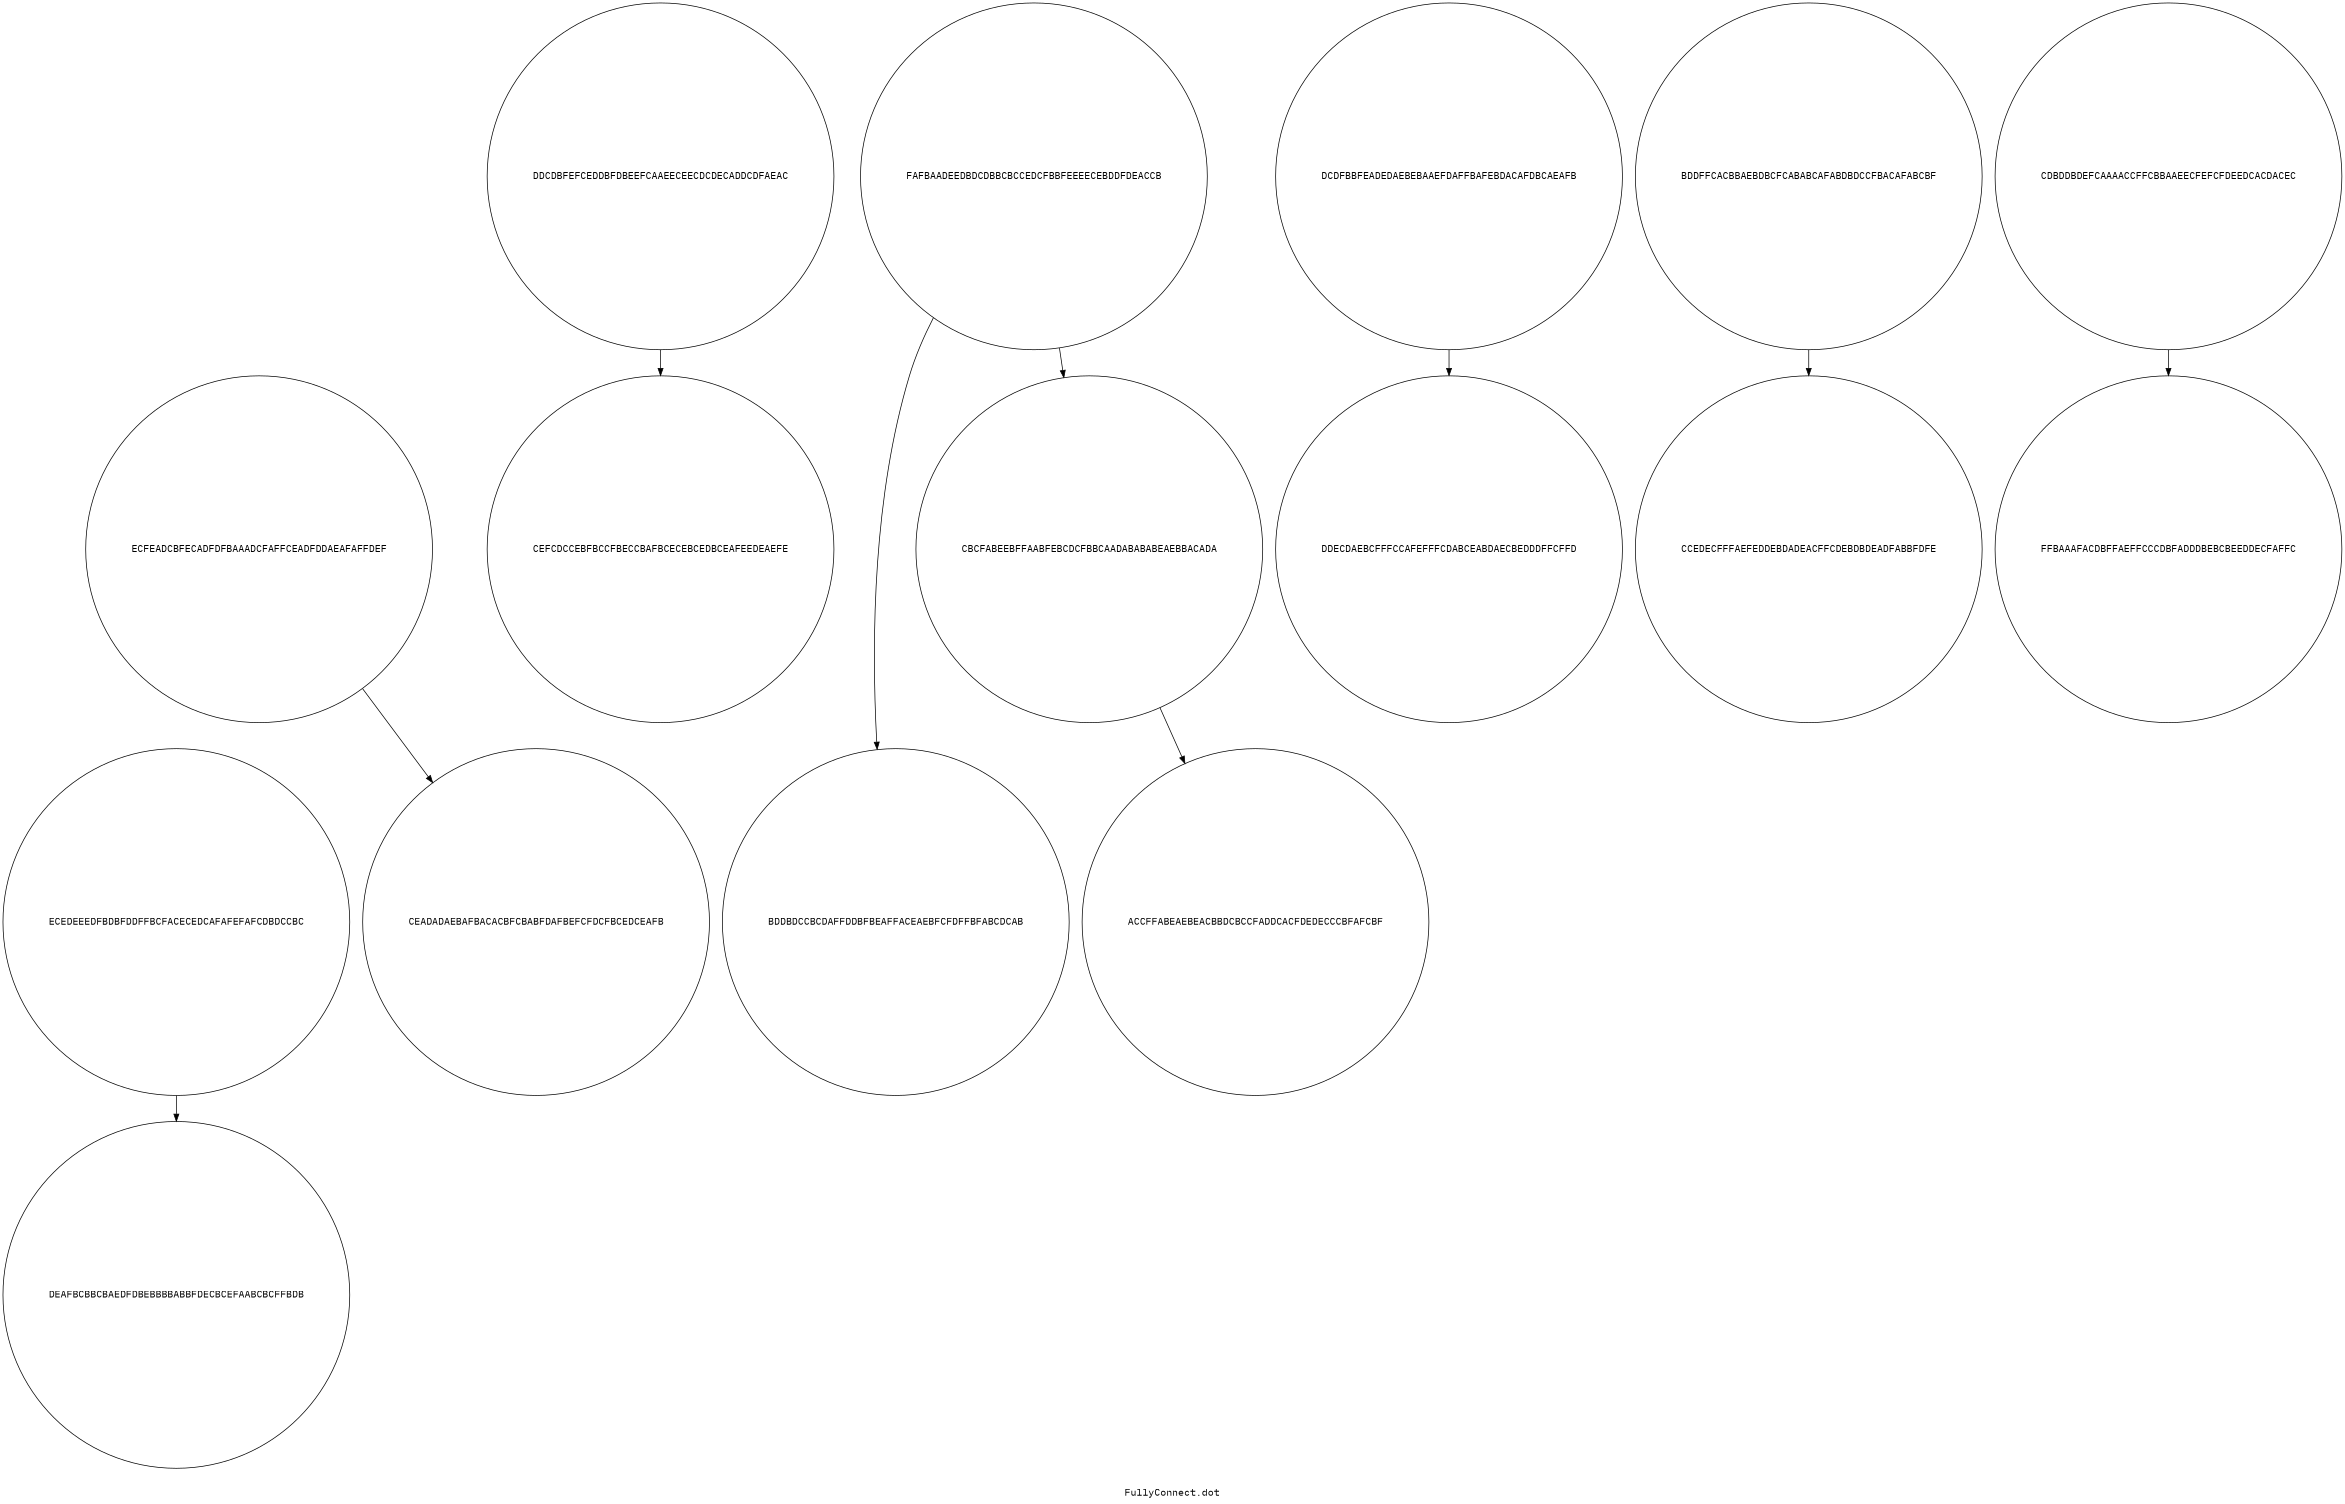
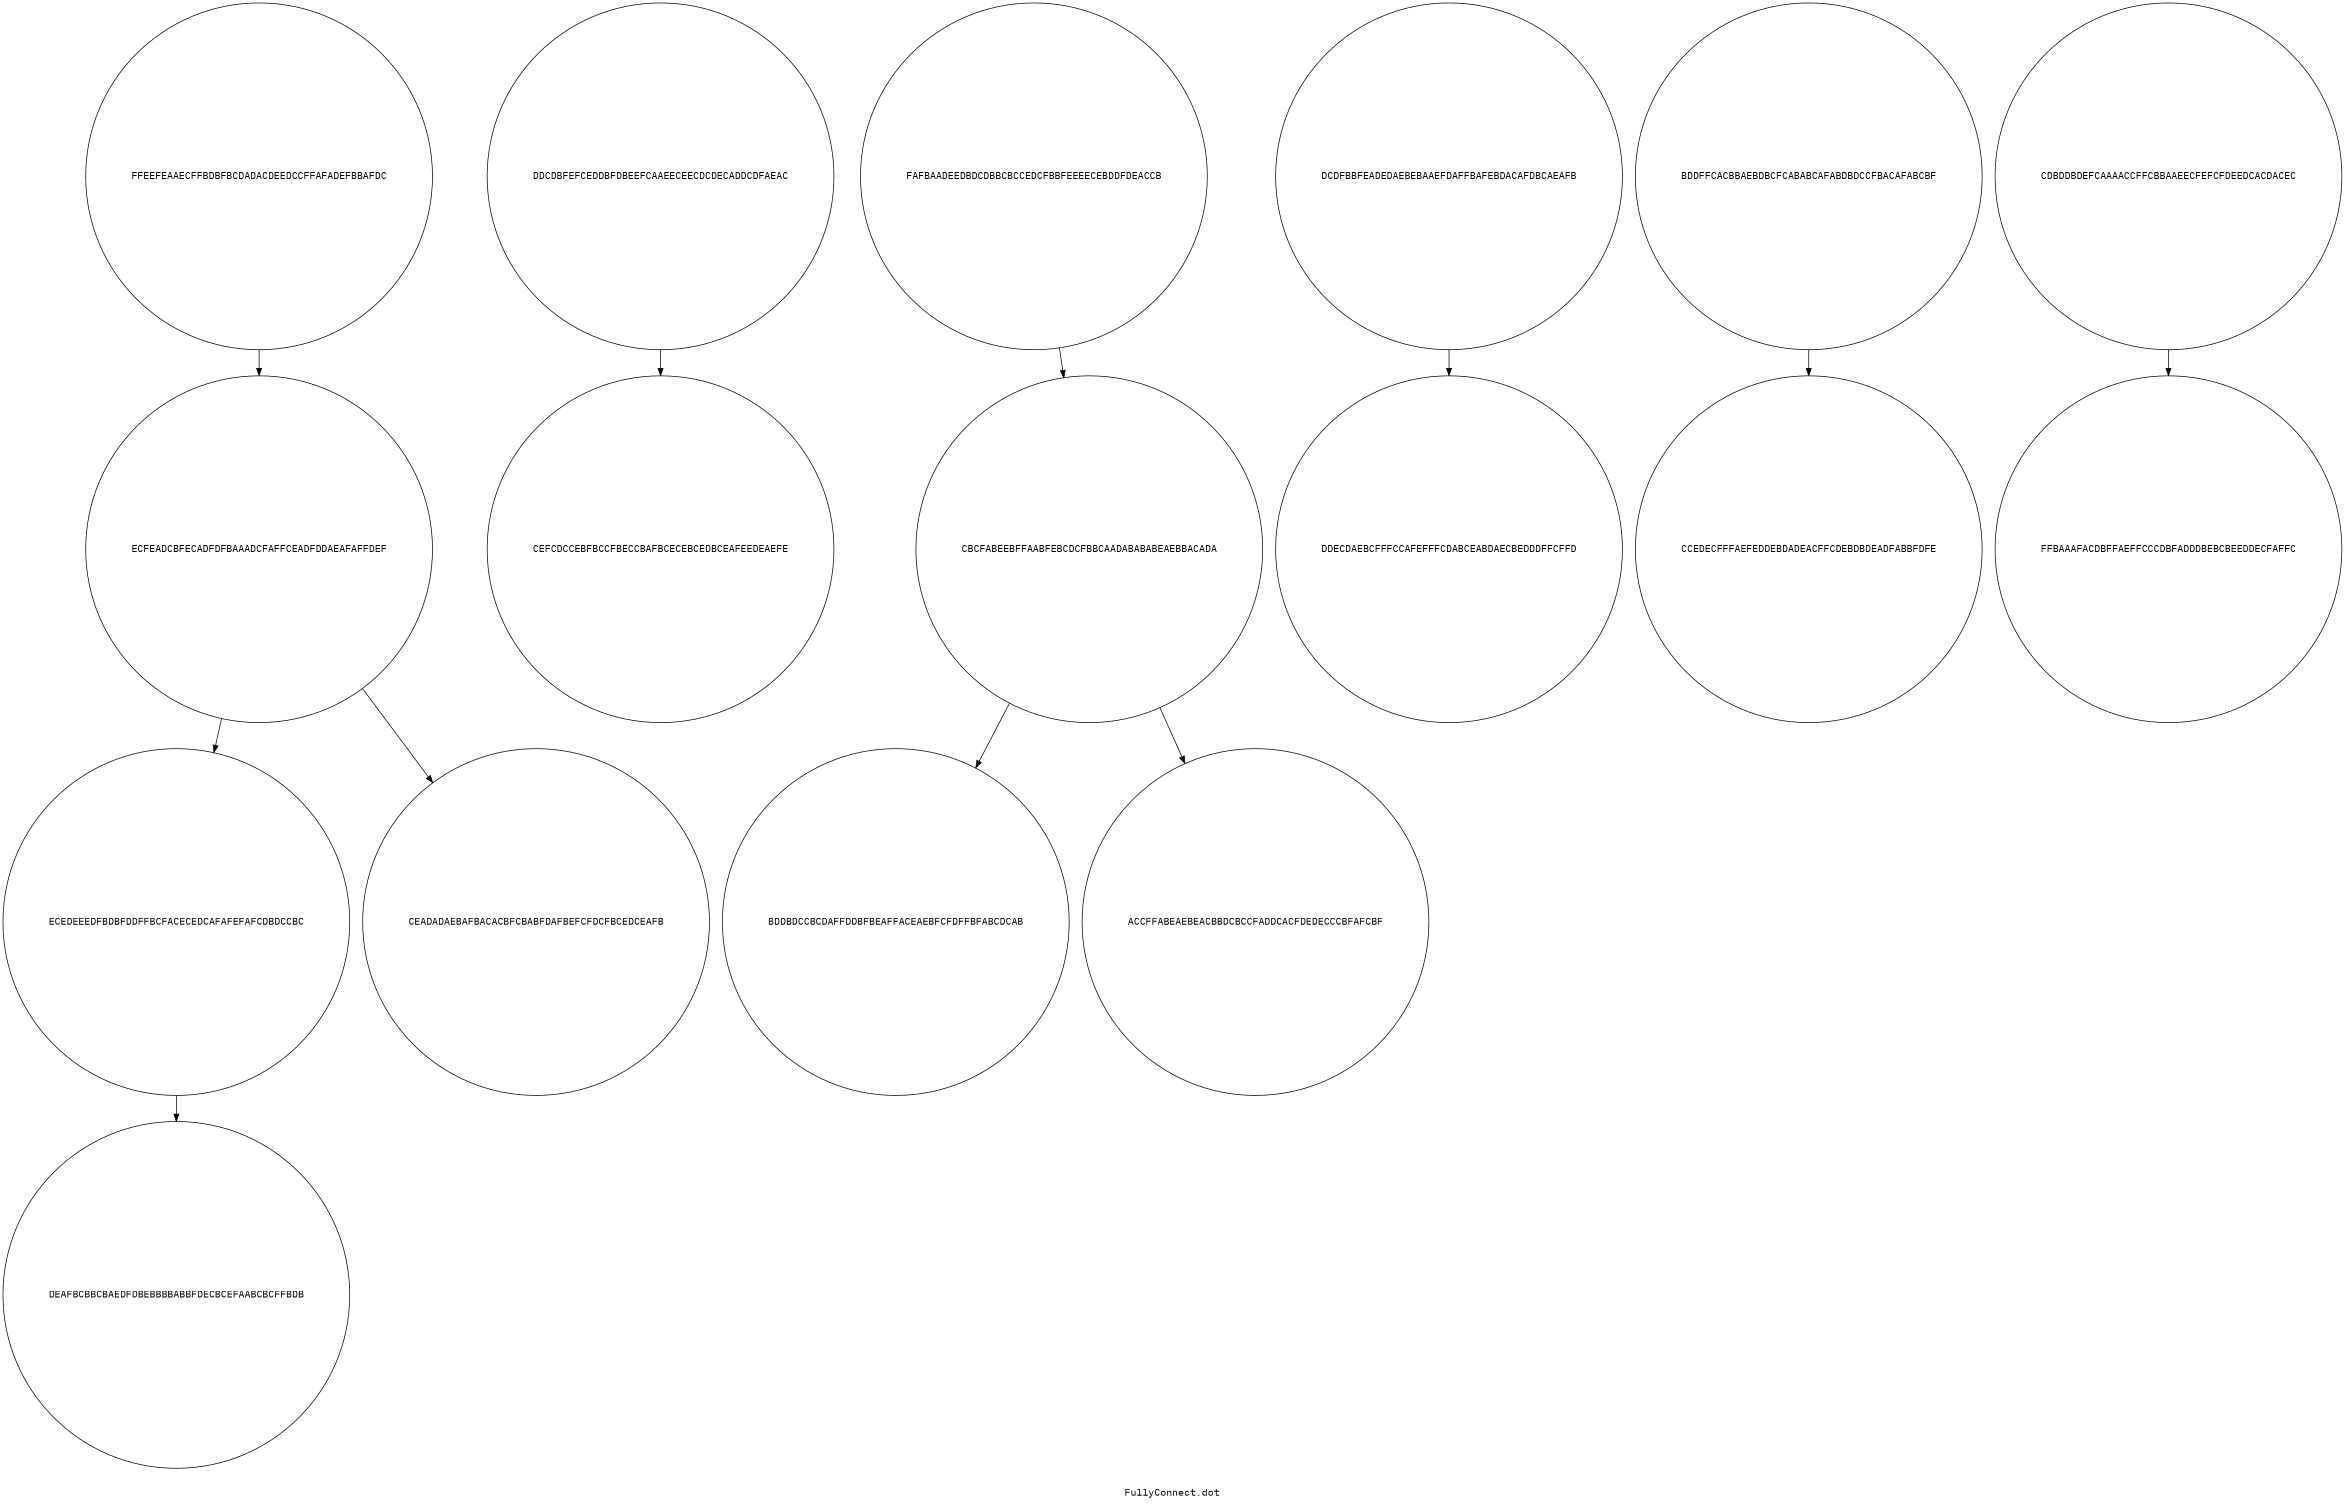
none -> (259, 176)
(881, 526) -> (994, 732)
none -> (219, 732)
